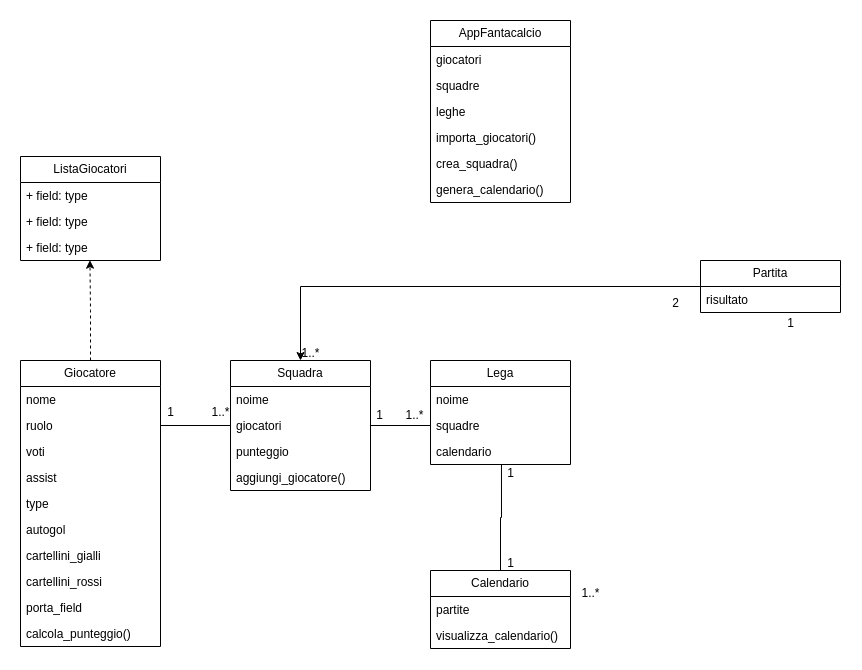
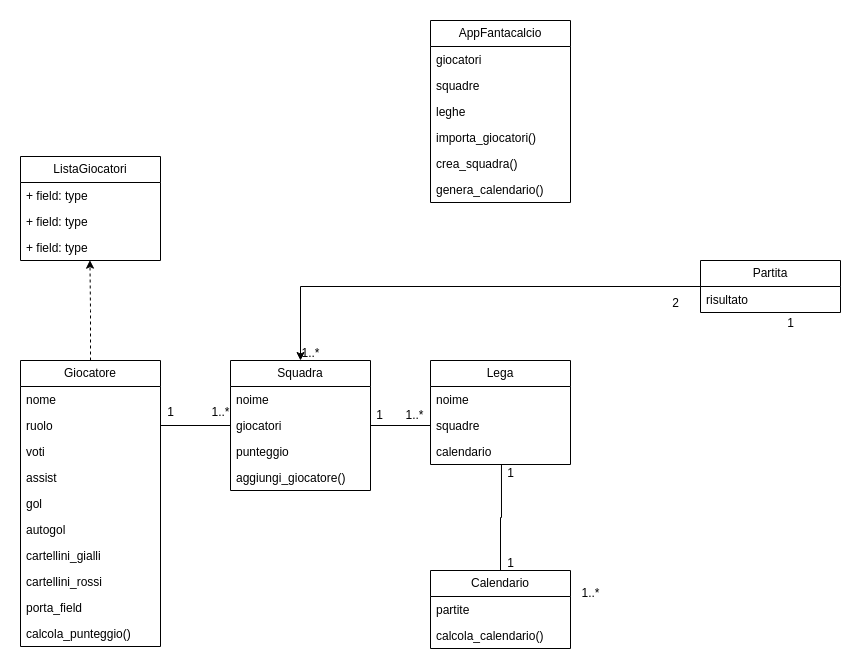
(40, 505) -> (35, 505)
(502, 644) -> (497, 637)
